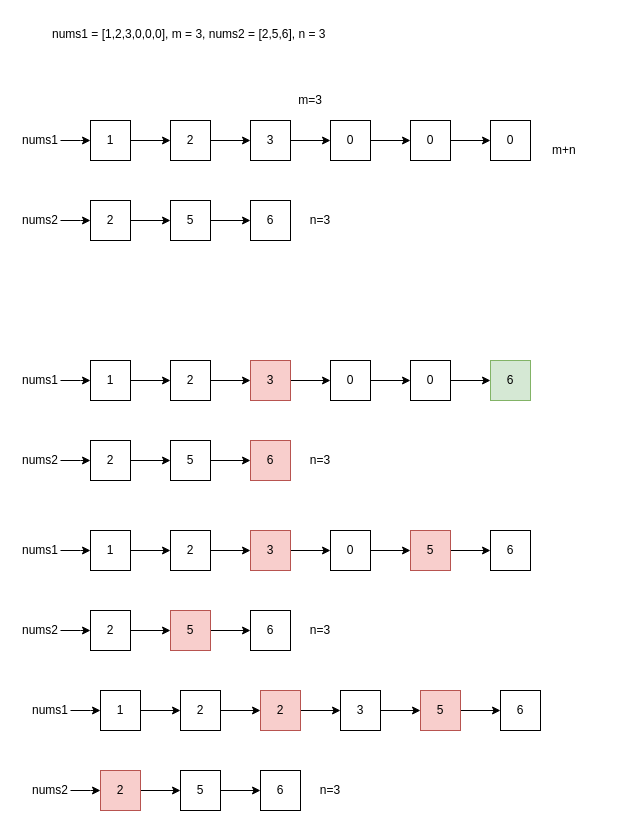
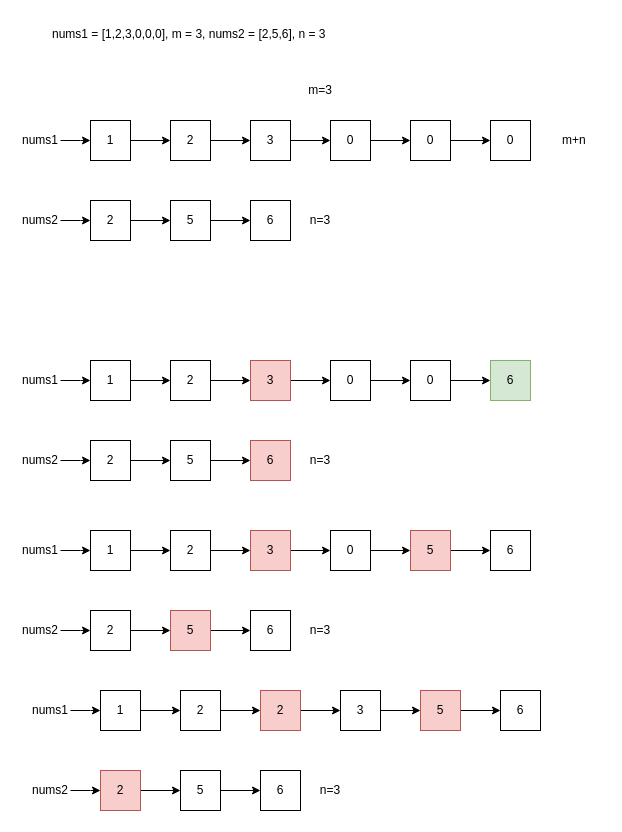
(311, 101) -> (321, 91)
(571, 151) -> (581, 141)
